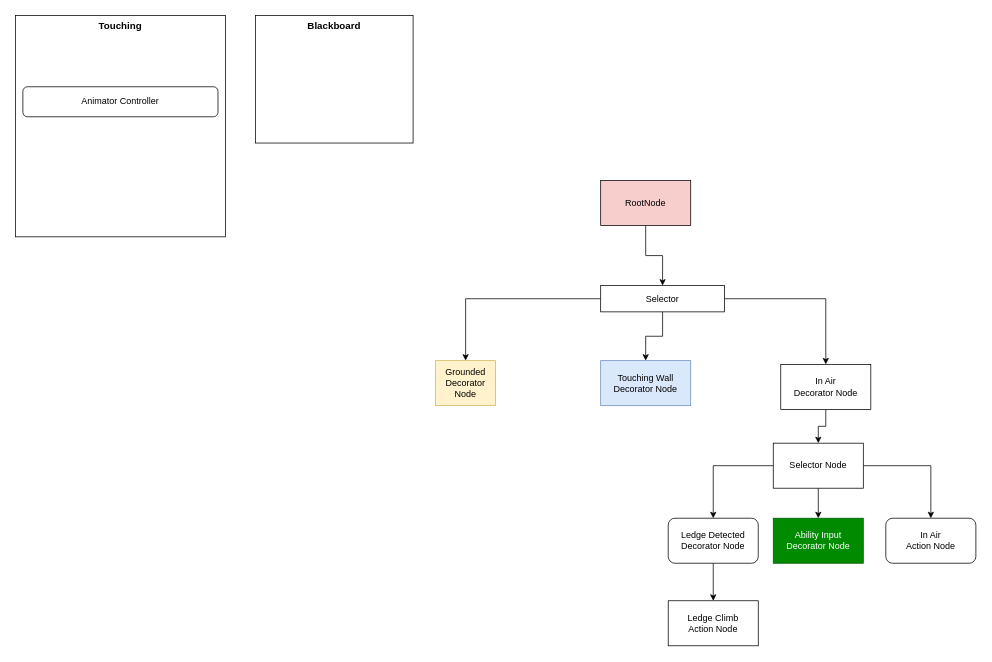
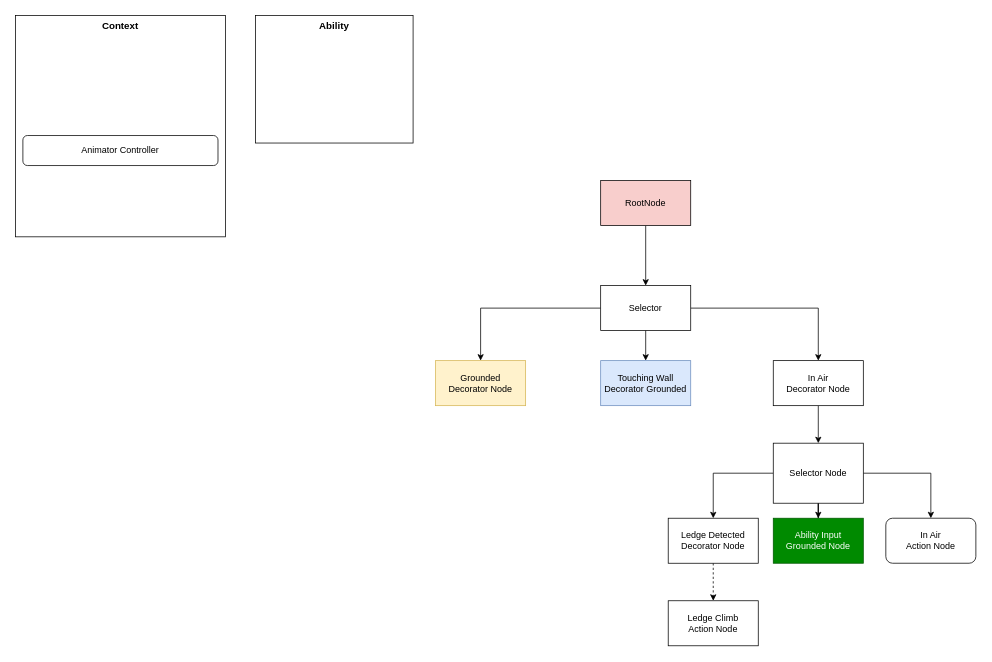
(120, 26) -> (120, 26)
(334, 26) -> (334, 26)
(120, 102) -> (120, 150)
(662, 299) -> (645, 308)
(465, 383) -> (480, 383)
(645, 383) -> (645, 383)
(825, 387) -> (818, 383)
(818, 465) -> (818, 473)
(713, 540) -> (713, 540)
(818, 540) -> (818, 540)
(713, 579) -> (713, 579)
